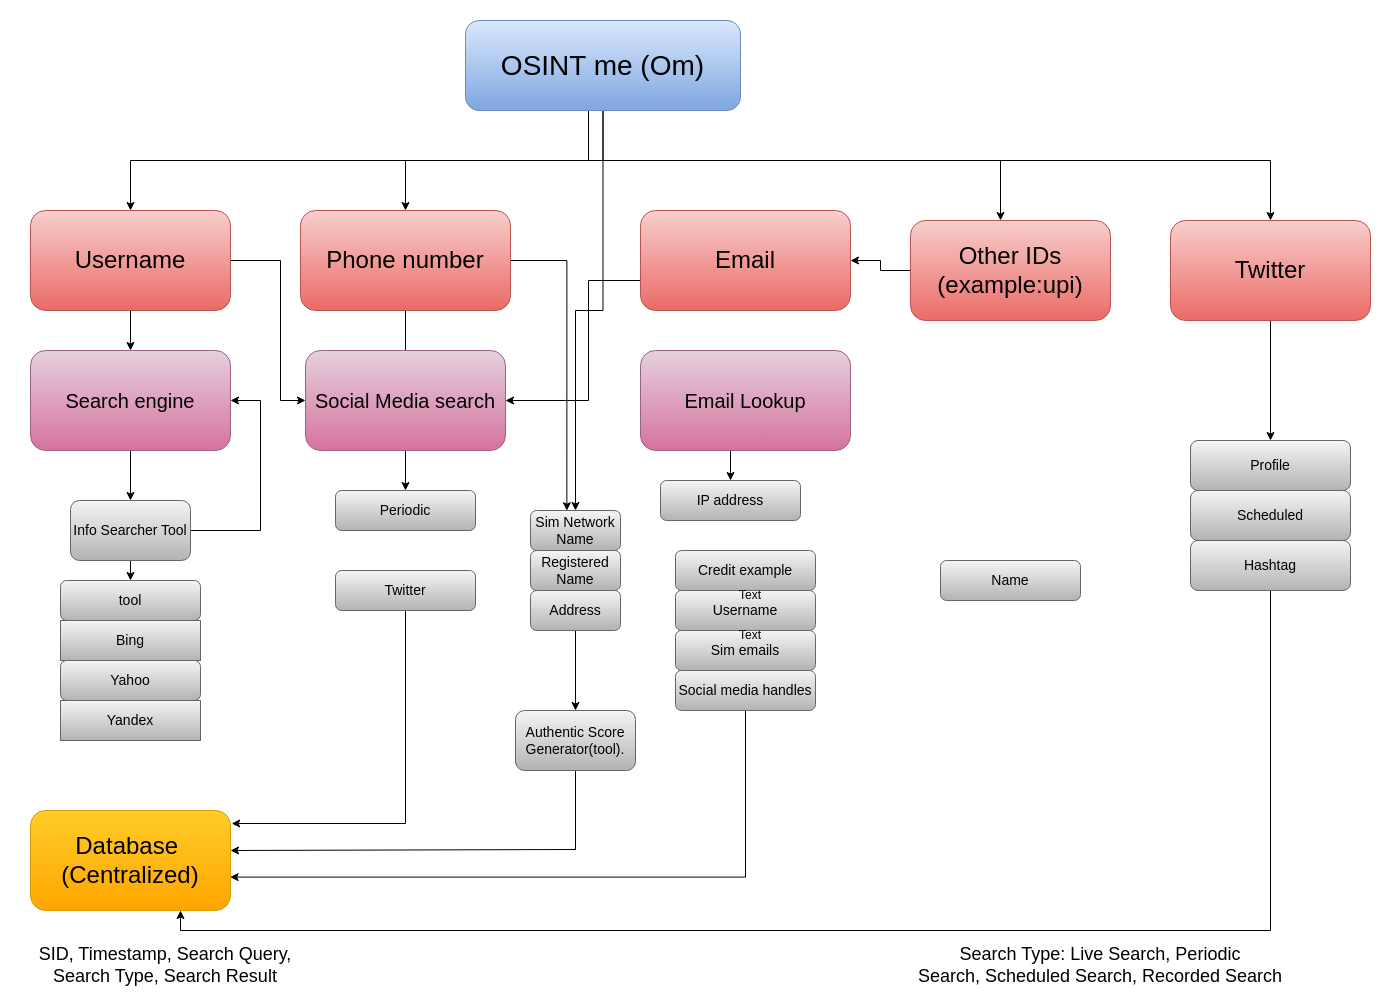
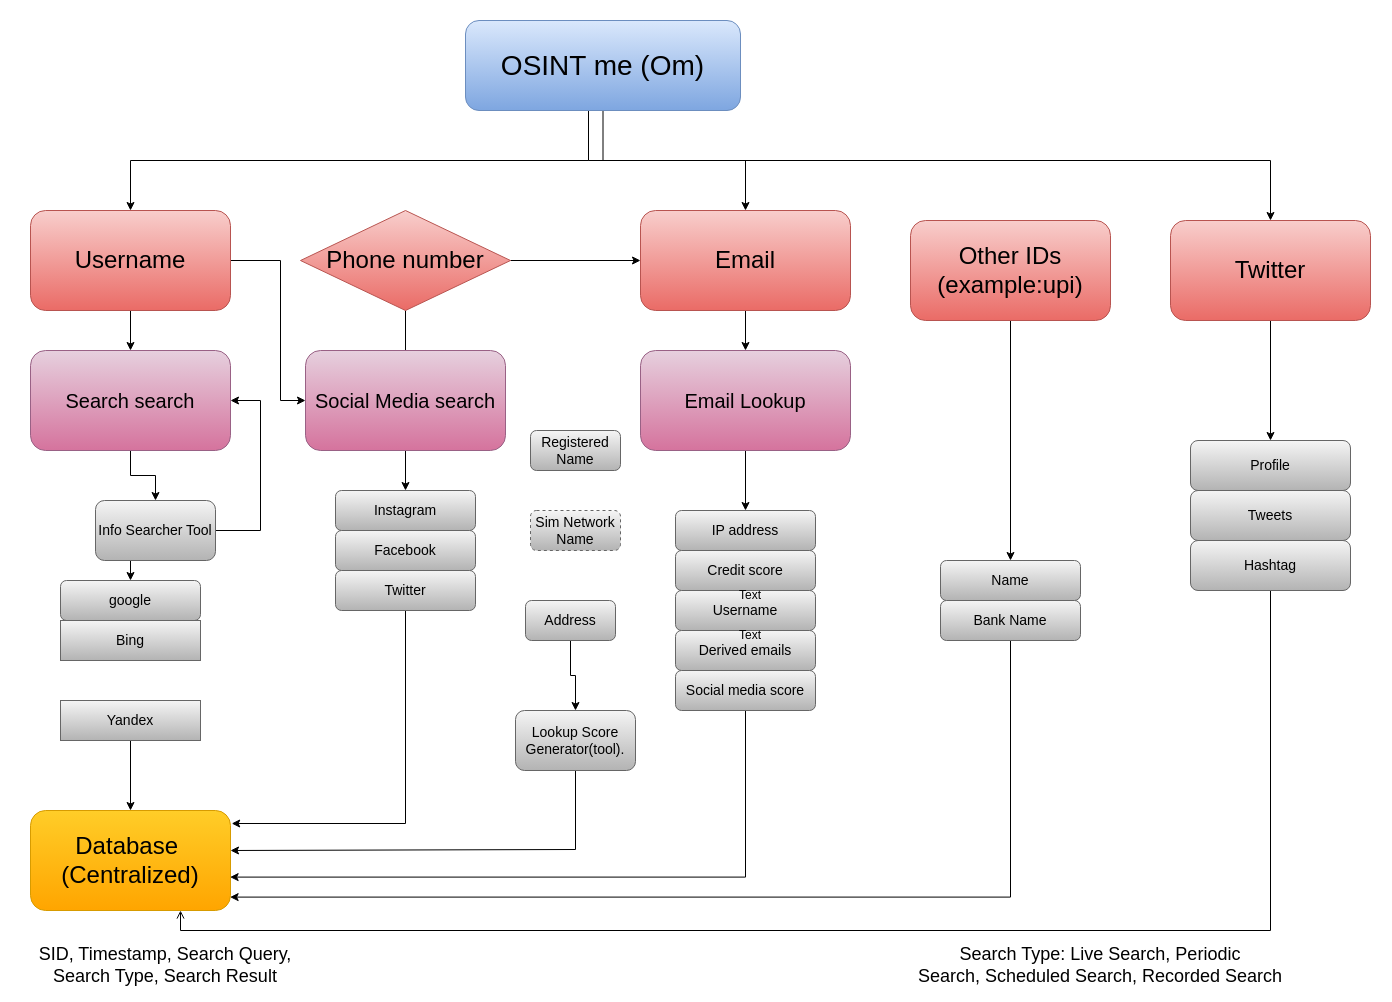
(406, 183) -> none
(1001, 188) -> none
(406, 261) -> (406, 261)
(881, 270) -> (1011, 437)
(576, 319) -> (746, 183)
none -> (746, 327)
(589, 353) -> none
(567, 381) -> (599, 261)
(131, 401) -> (131, 401)
(731, 501) -> (746, 531)
(406, 511) -> (406, 511)
(1271, 516) -> (1271, 516)
(131, 531) -> (156, 531)
(576, 531) -> (576, 531)
none -> (406, 551)
(576, 571) -> (576, 451)
(746, 571) -> (746, 571)
(131, 601) -> (131, 601)
(576, 611) -> (571, 621)
none -> (1011, 621)
(746, 651) -> (746, 651)
(131, 681) -> none
(746, 691) -> (746, 691)
(576, 741) -> (576, 741)
none -> (131, 772)
none -> (751, 897)
(181, 918) -> (181, 916)
